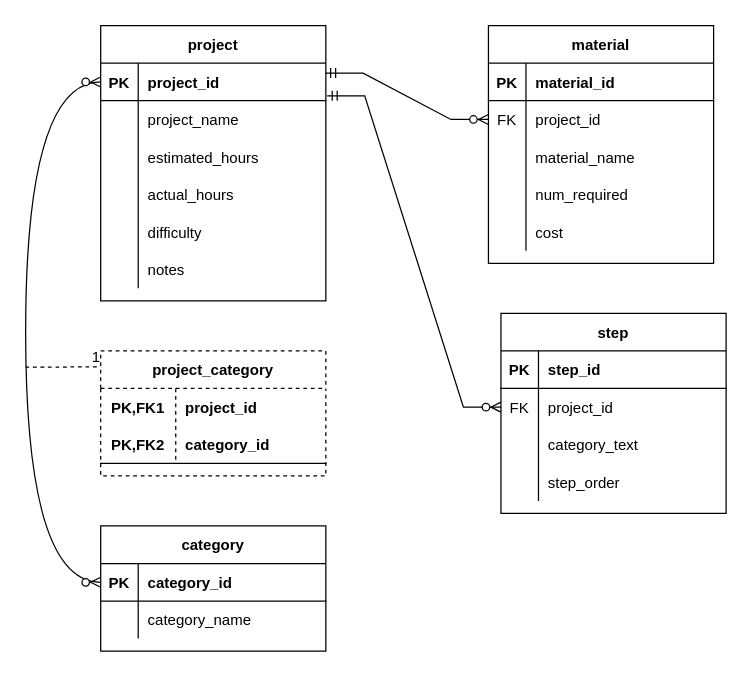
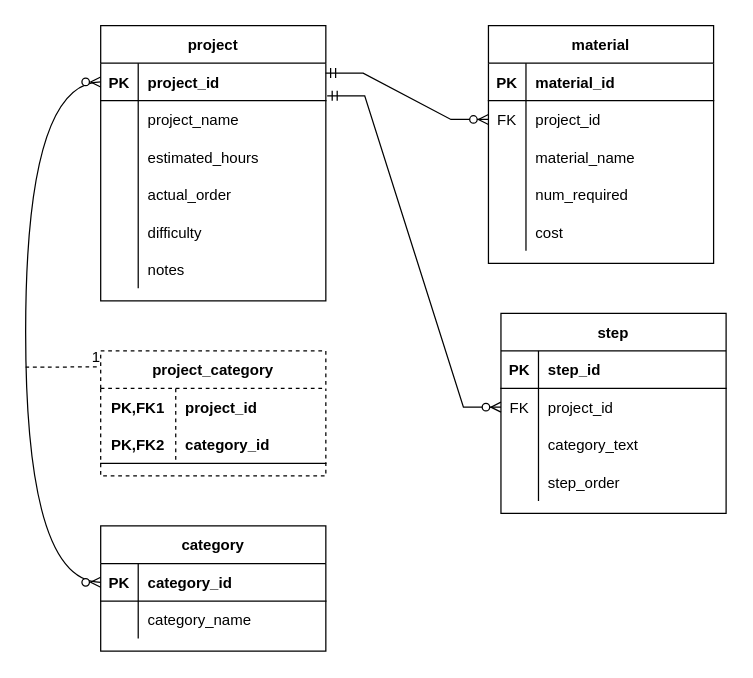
(196, 195) -> (196, 195)
